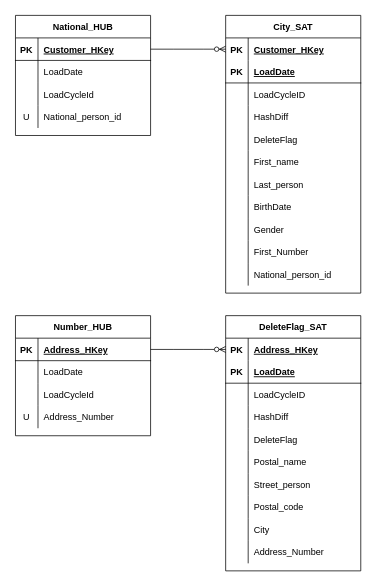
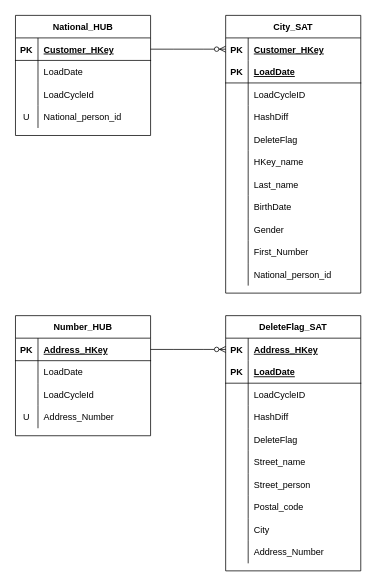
(278, 162) -> (276, 162)
(281, 185) -> (276, 185)
(280, 462) -> (281, 462)
